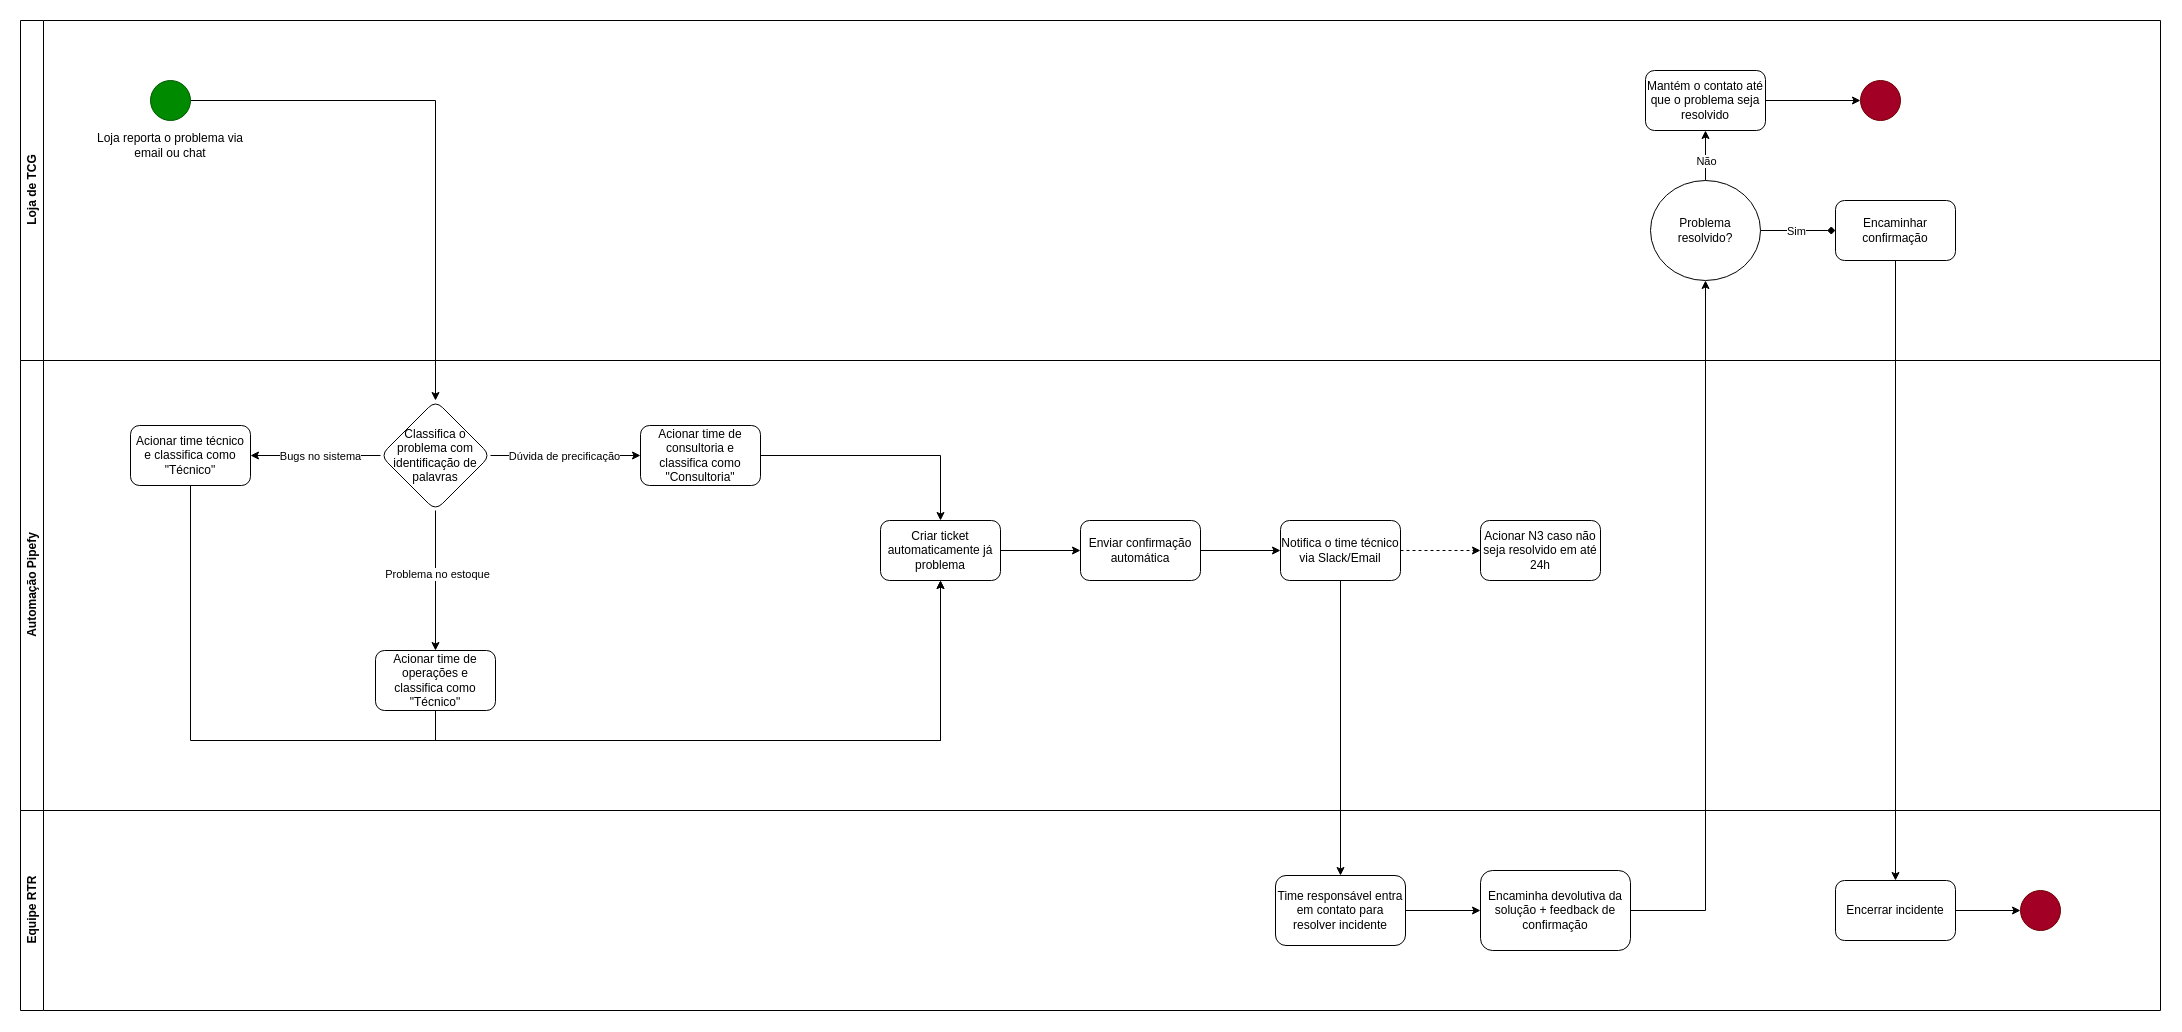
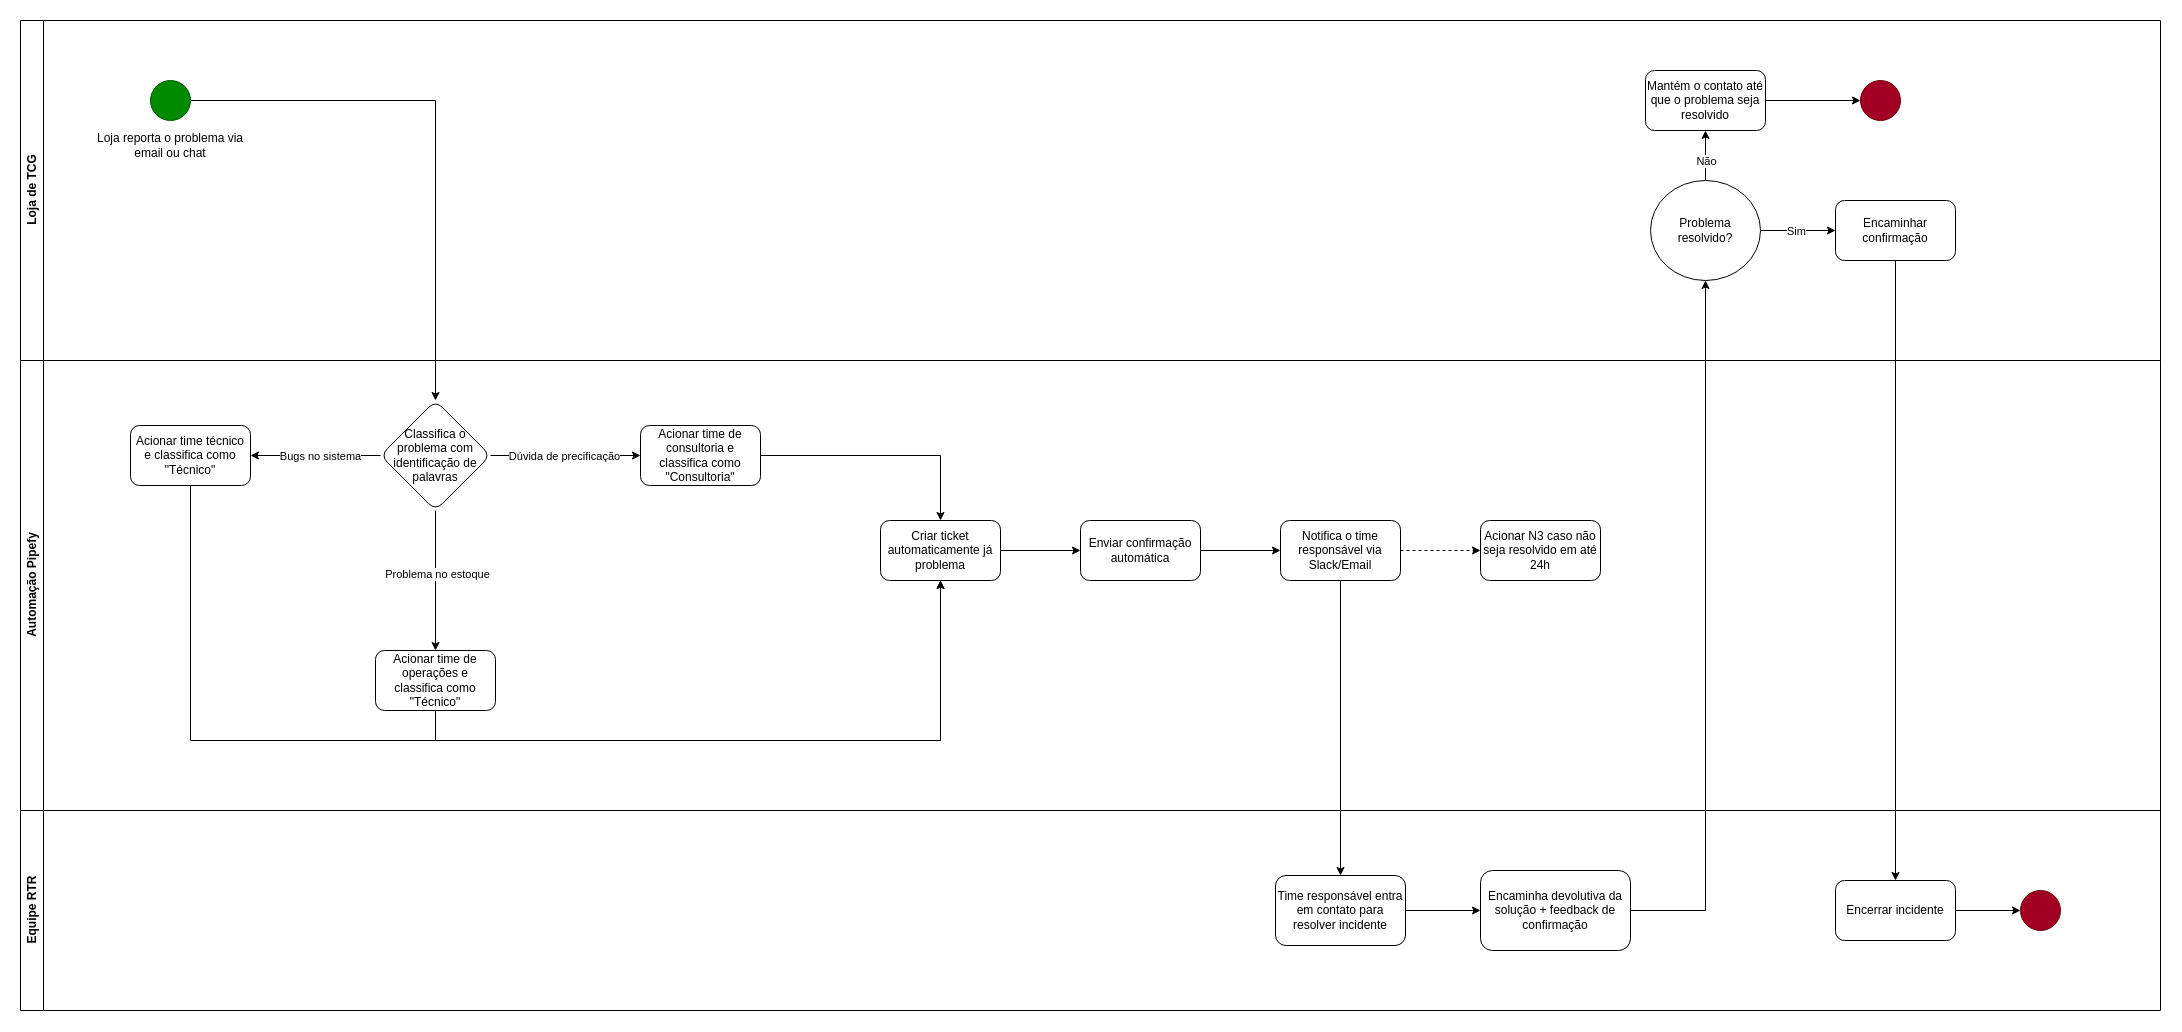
(1827, 231) -> (1827, 231)
(1341, 551) -> (1341, 551)
